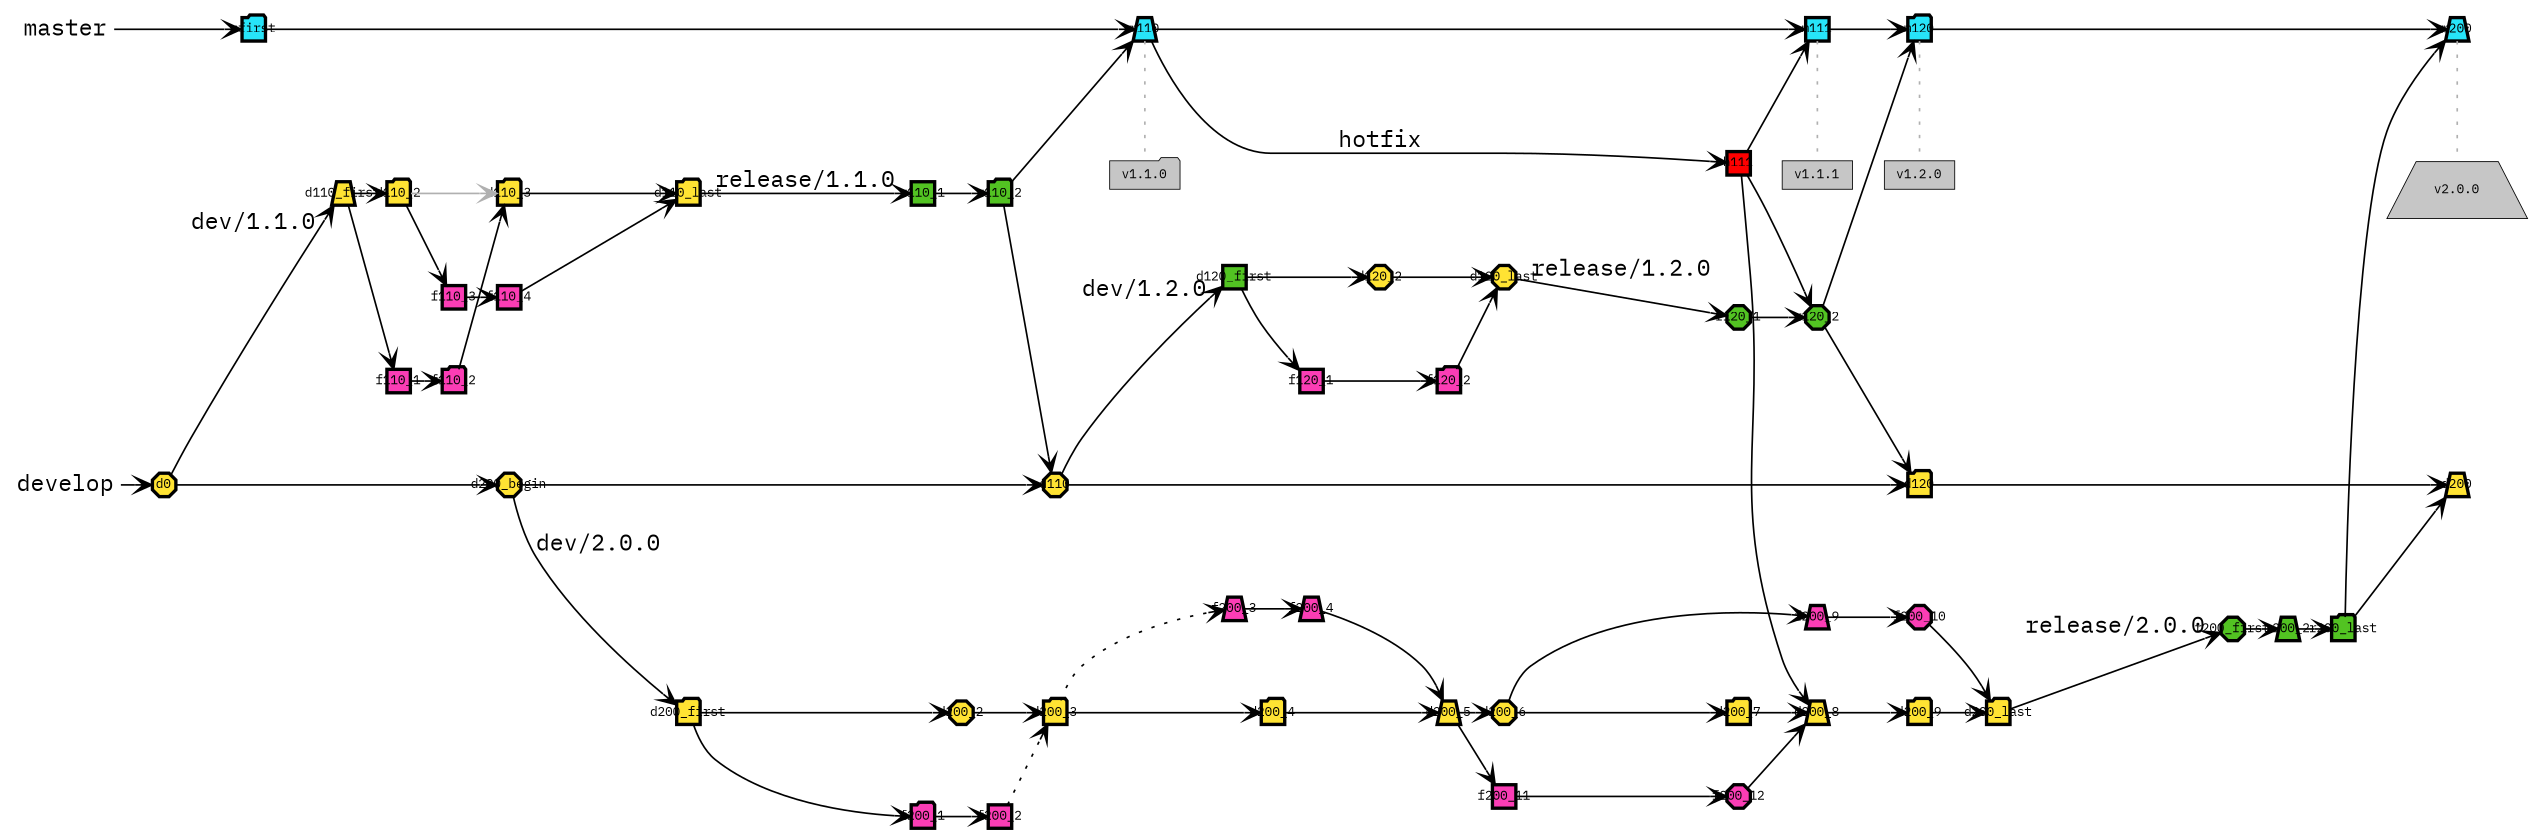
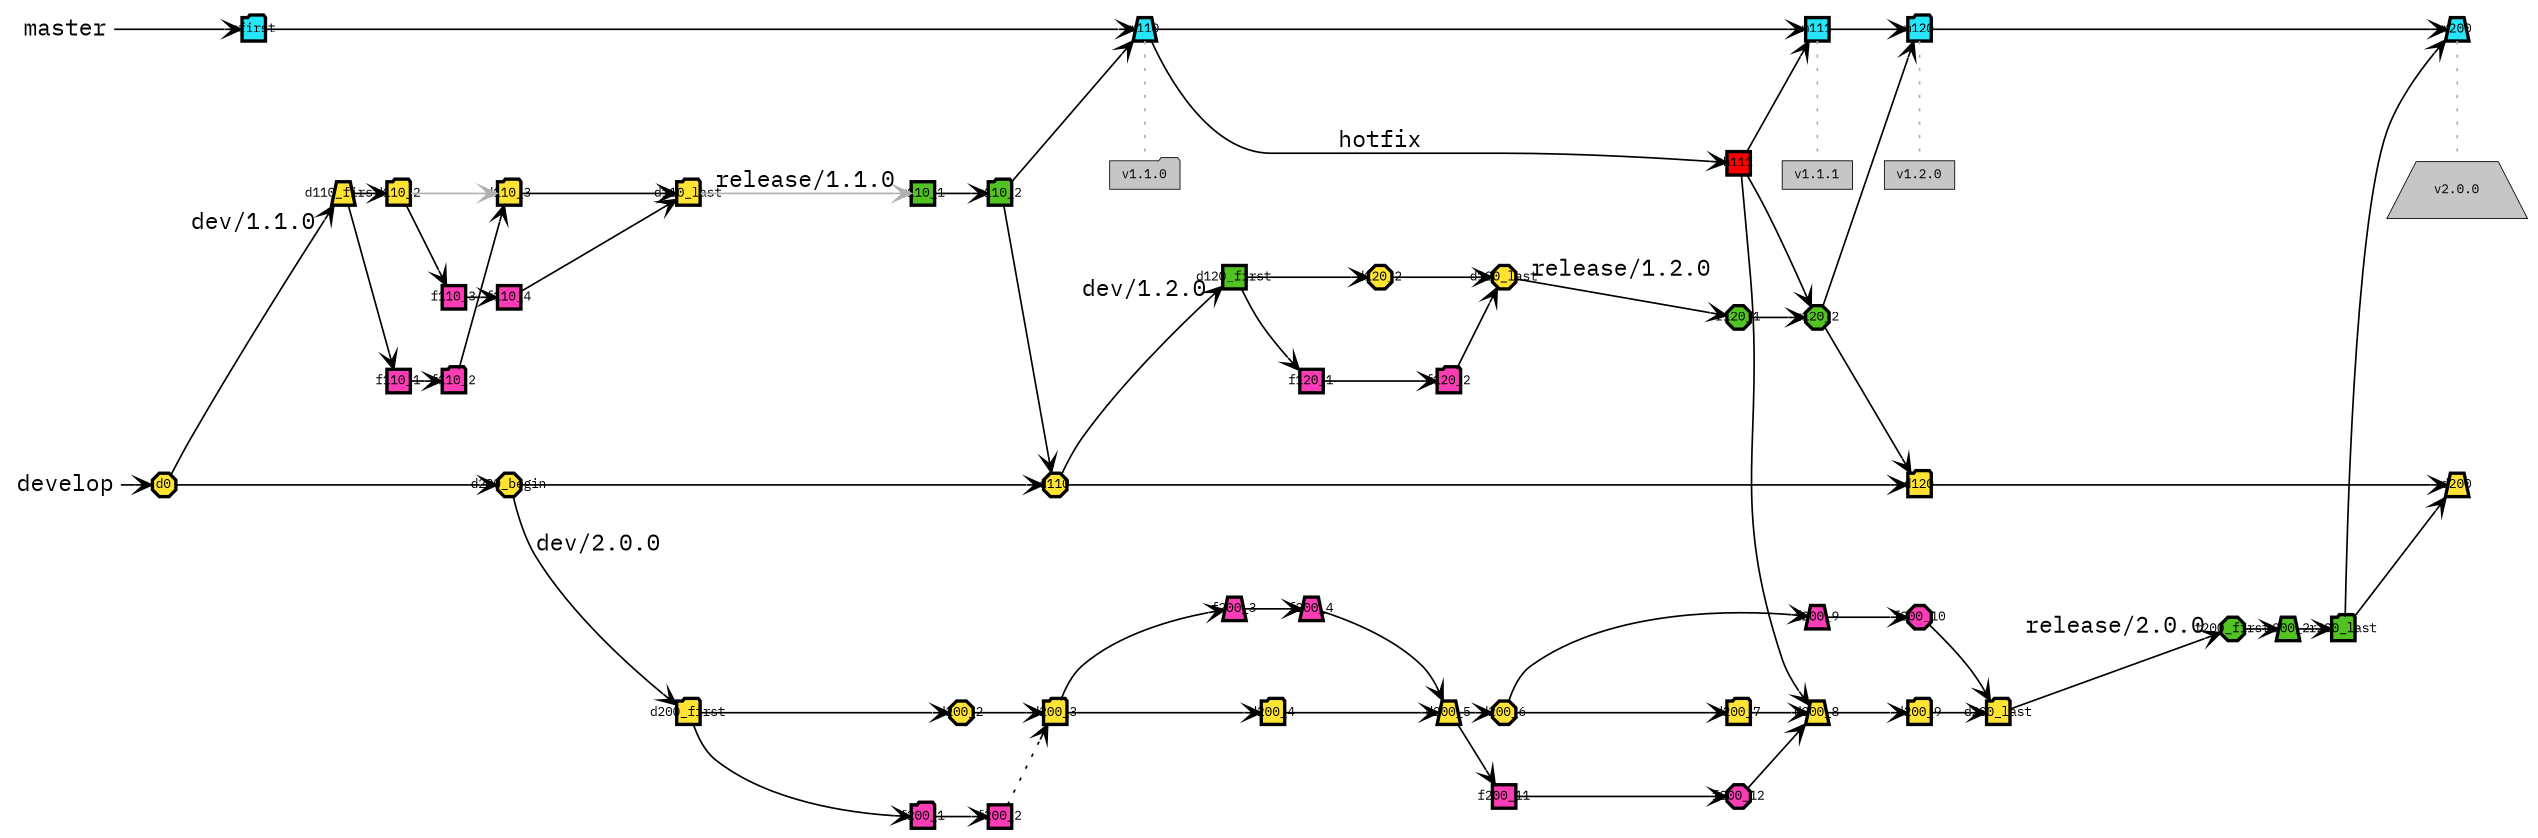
(797, 193) -> (797, 193)
(1123, 640) -> (1123, 640)
